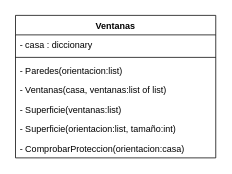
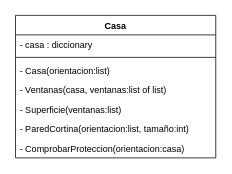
(115, 26) -> (115, 26)
(81, 71) -> (73, 71)
(111, 129) -> (118, 129)
